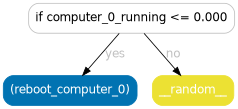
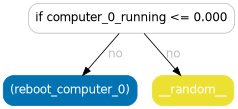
(115, 54) -> (115, 54)
